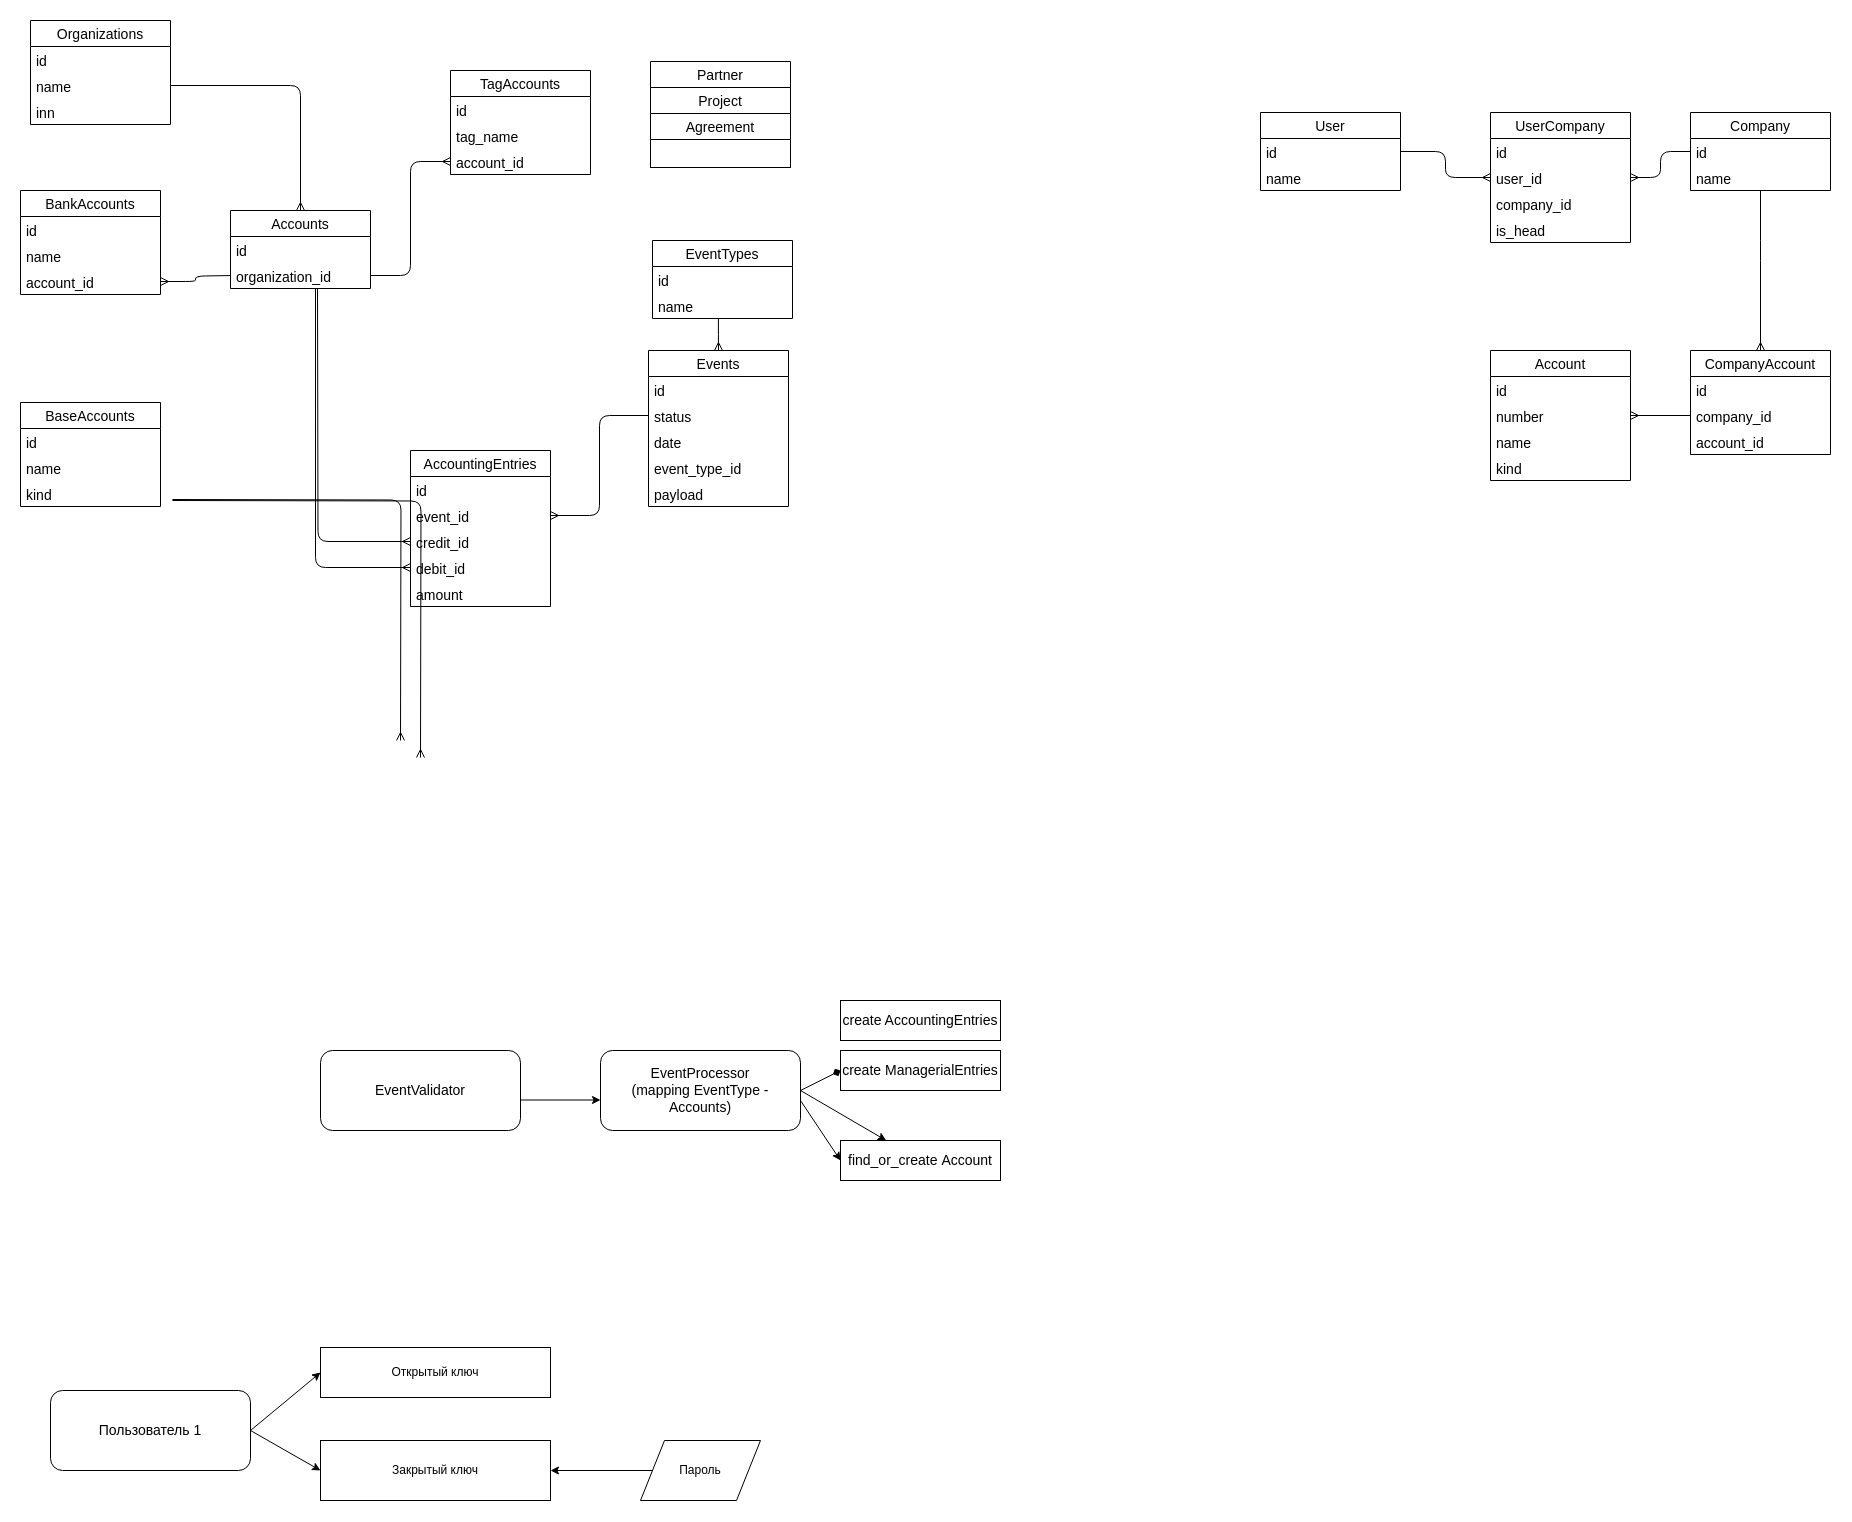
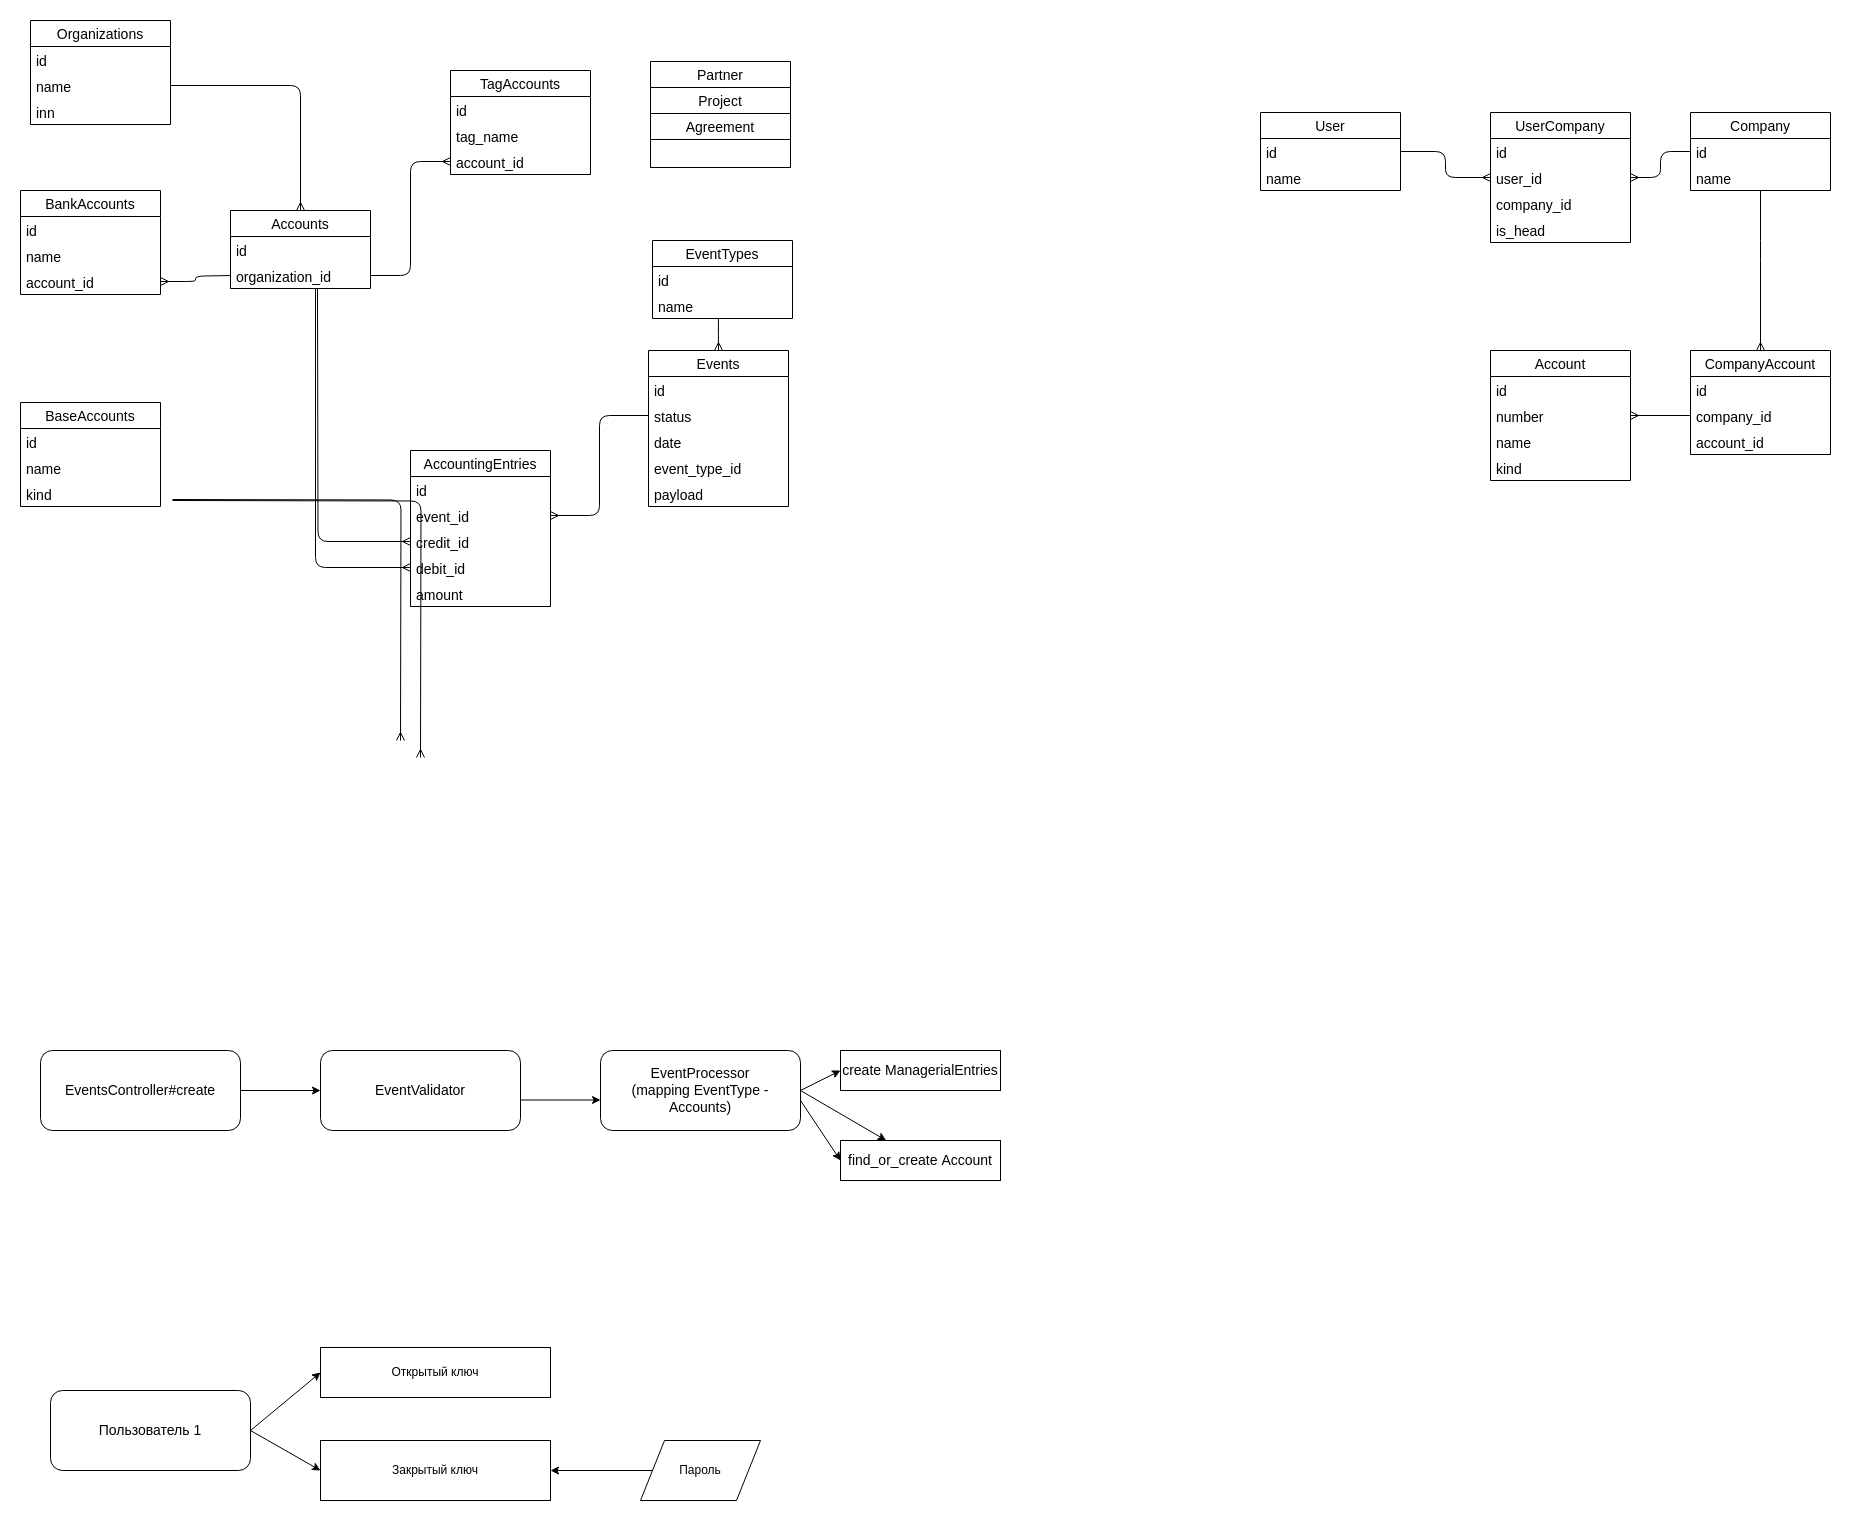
(921, 1021) -> none
(833, 1074) -> (833, 1074)
none -> (141, 1091)
none -> (277, 1091)
